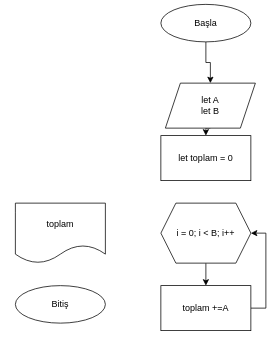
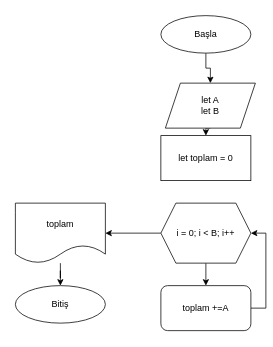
(206, 23) -> (206, 34)
none -> (112, 233)
none -> (60, 277)
(206, 308) -> (206, 308)
